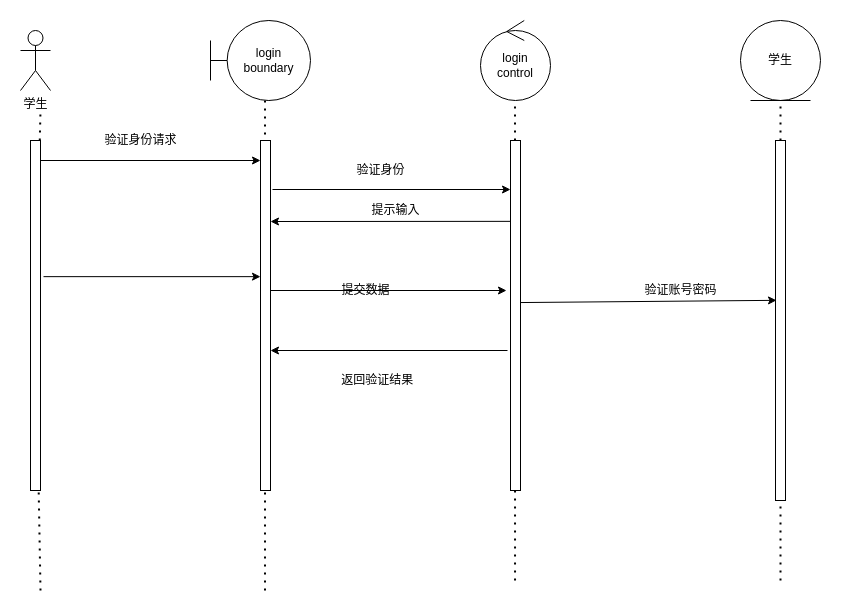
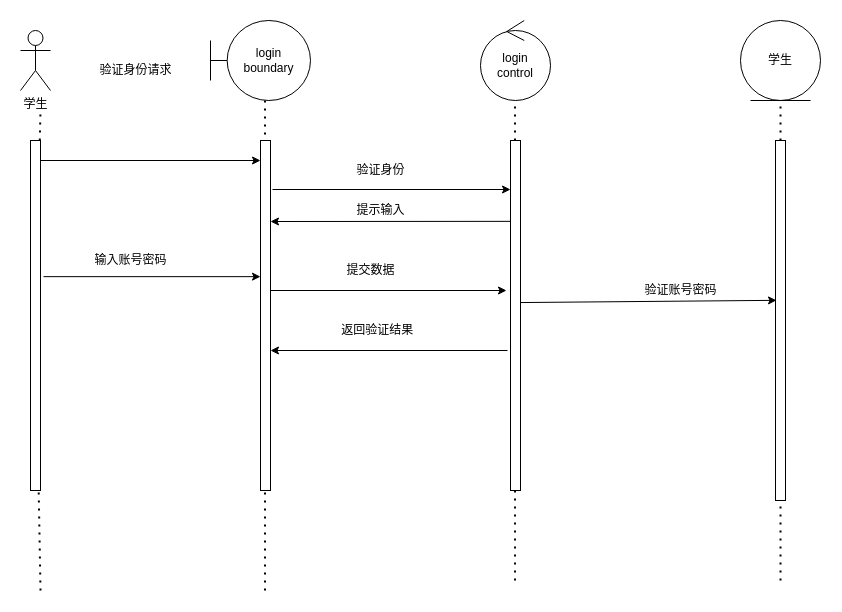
(141, 141) -> (136, 71)
(381, 211) -> (366, 211)
none -> (131, 261)
(366, 291) -> (371, 271)
(351, 381) -> (351, 331)
